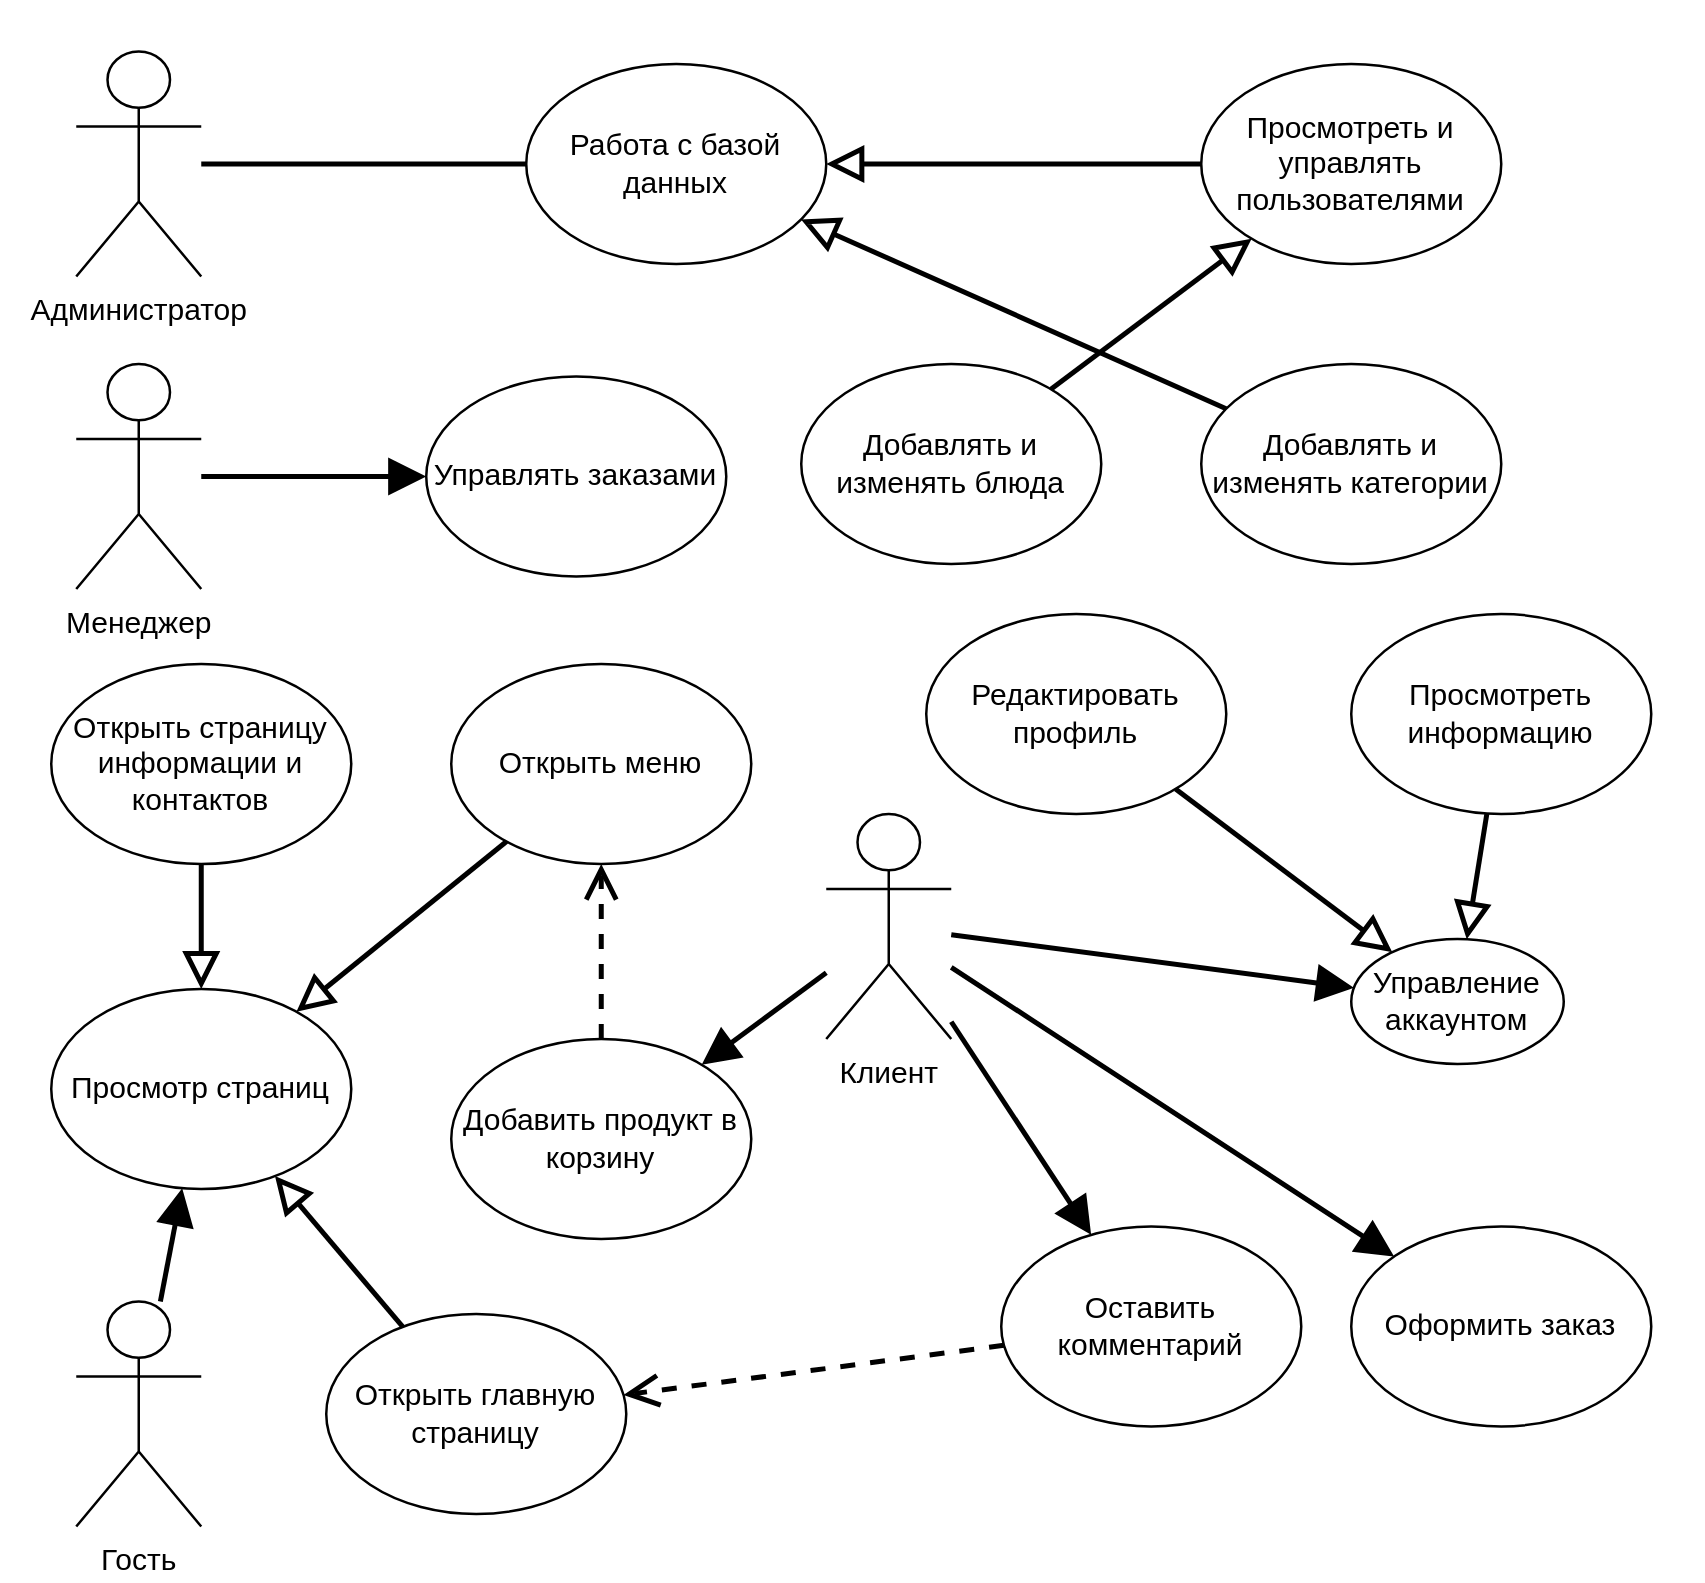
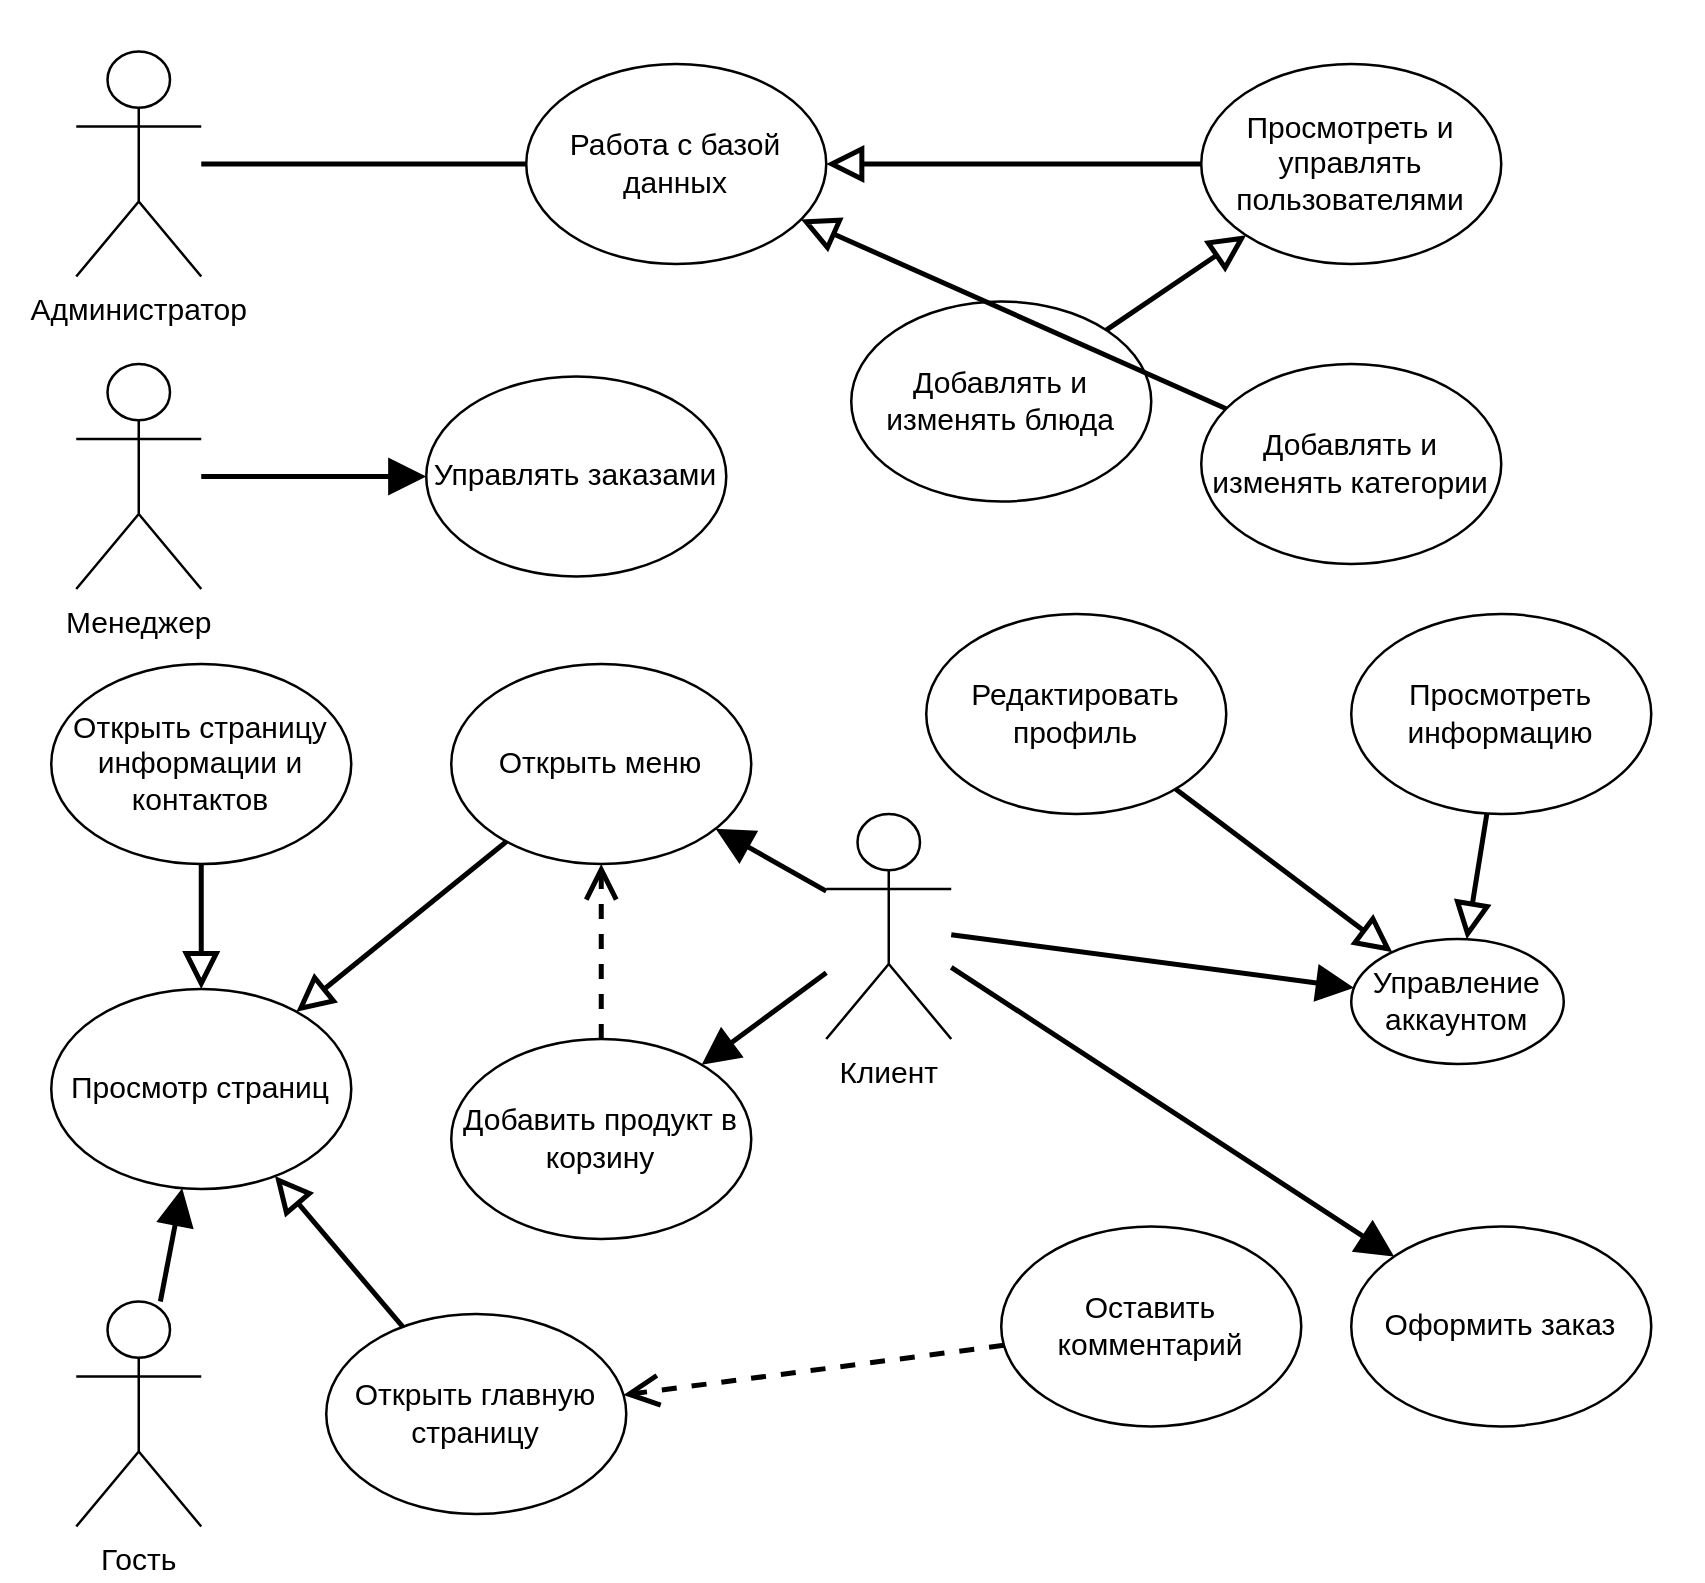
(951, 464) -> (1001, 401)
(1011, 1113) -> (786, 868)
